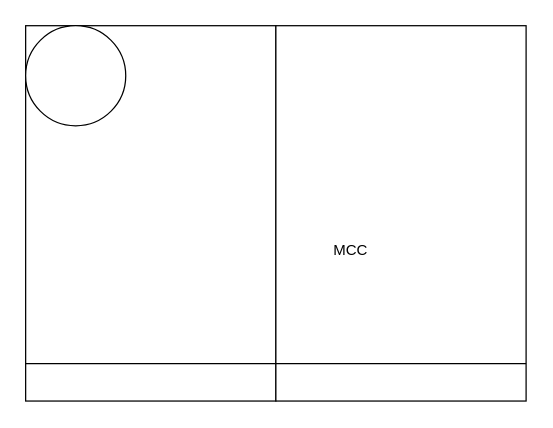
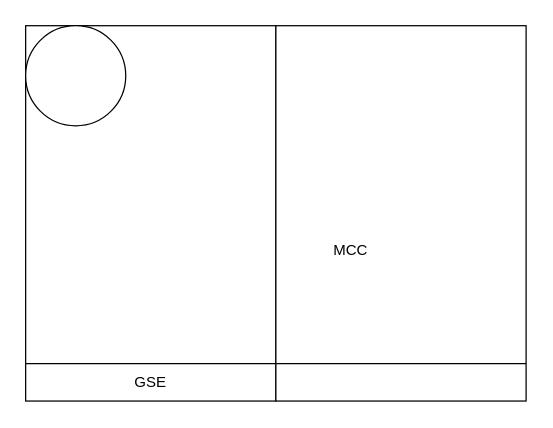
none -> (151, 382)
